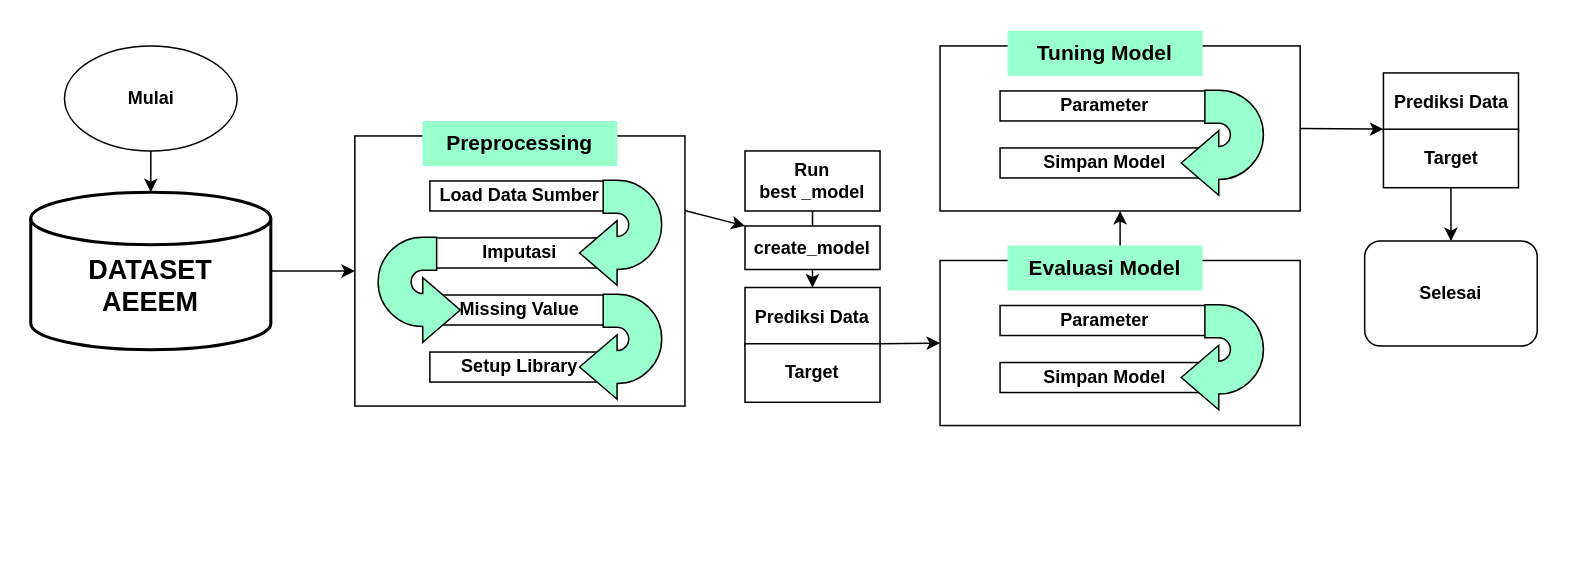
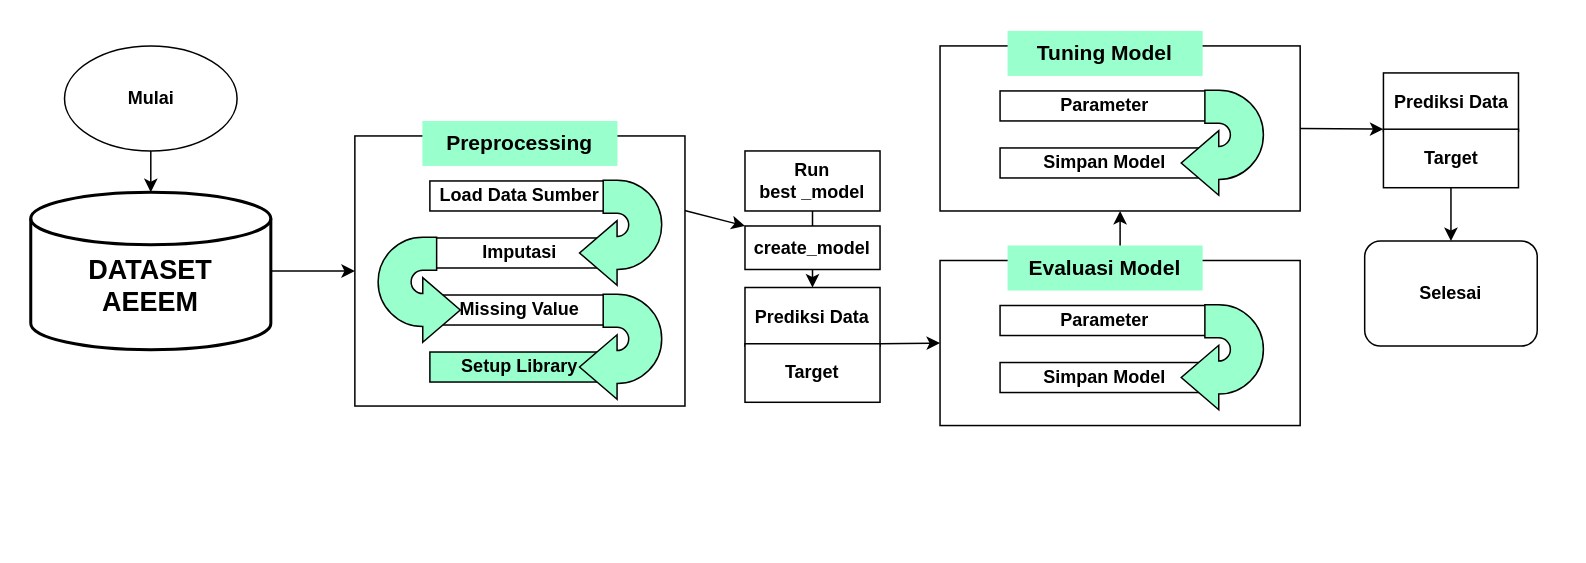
(520, 367) -> (520, 367)
